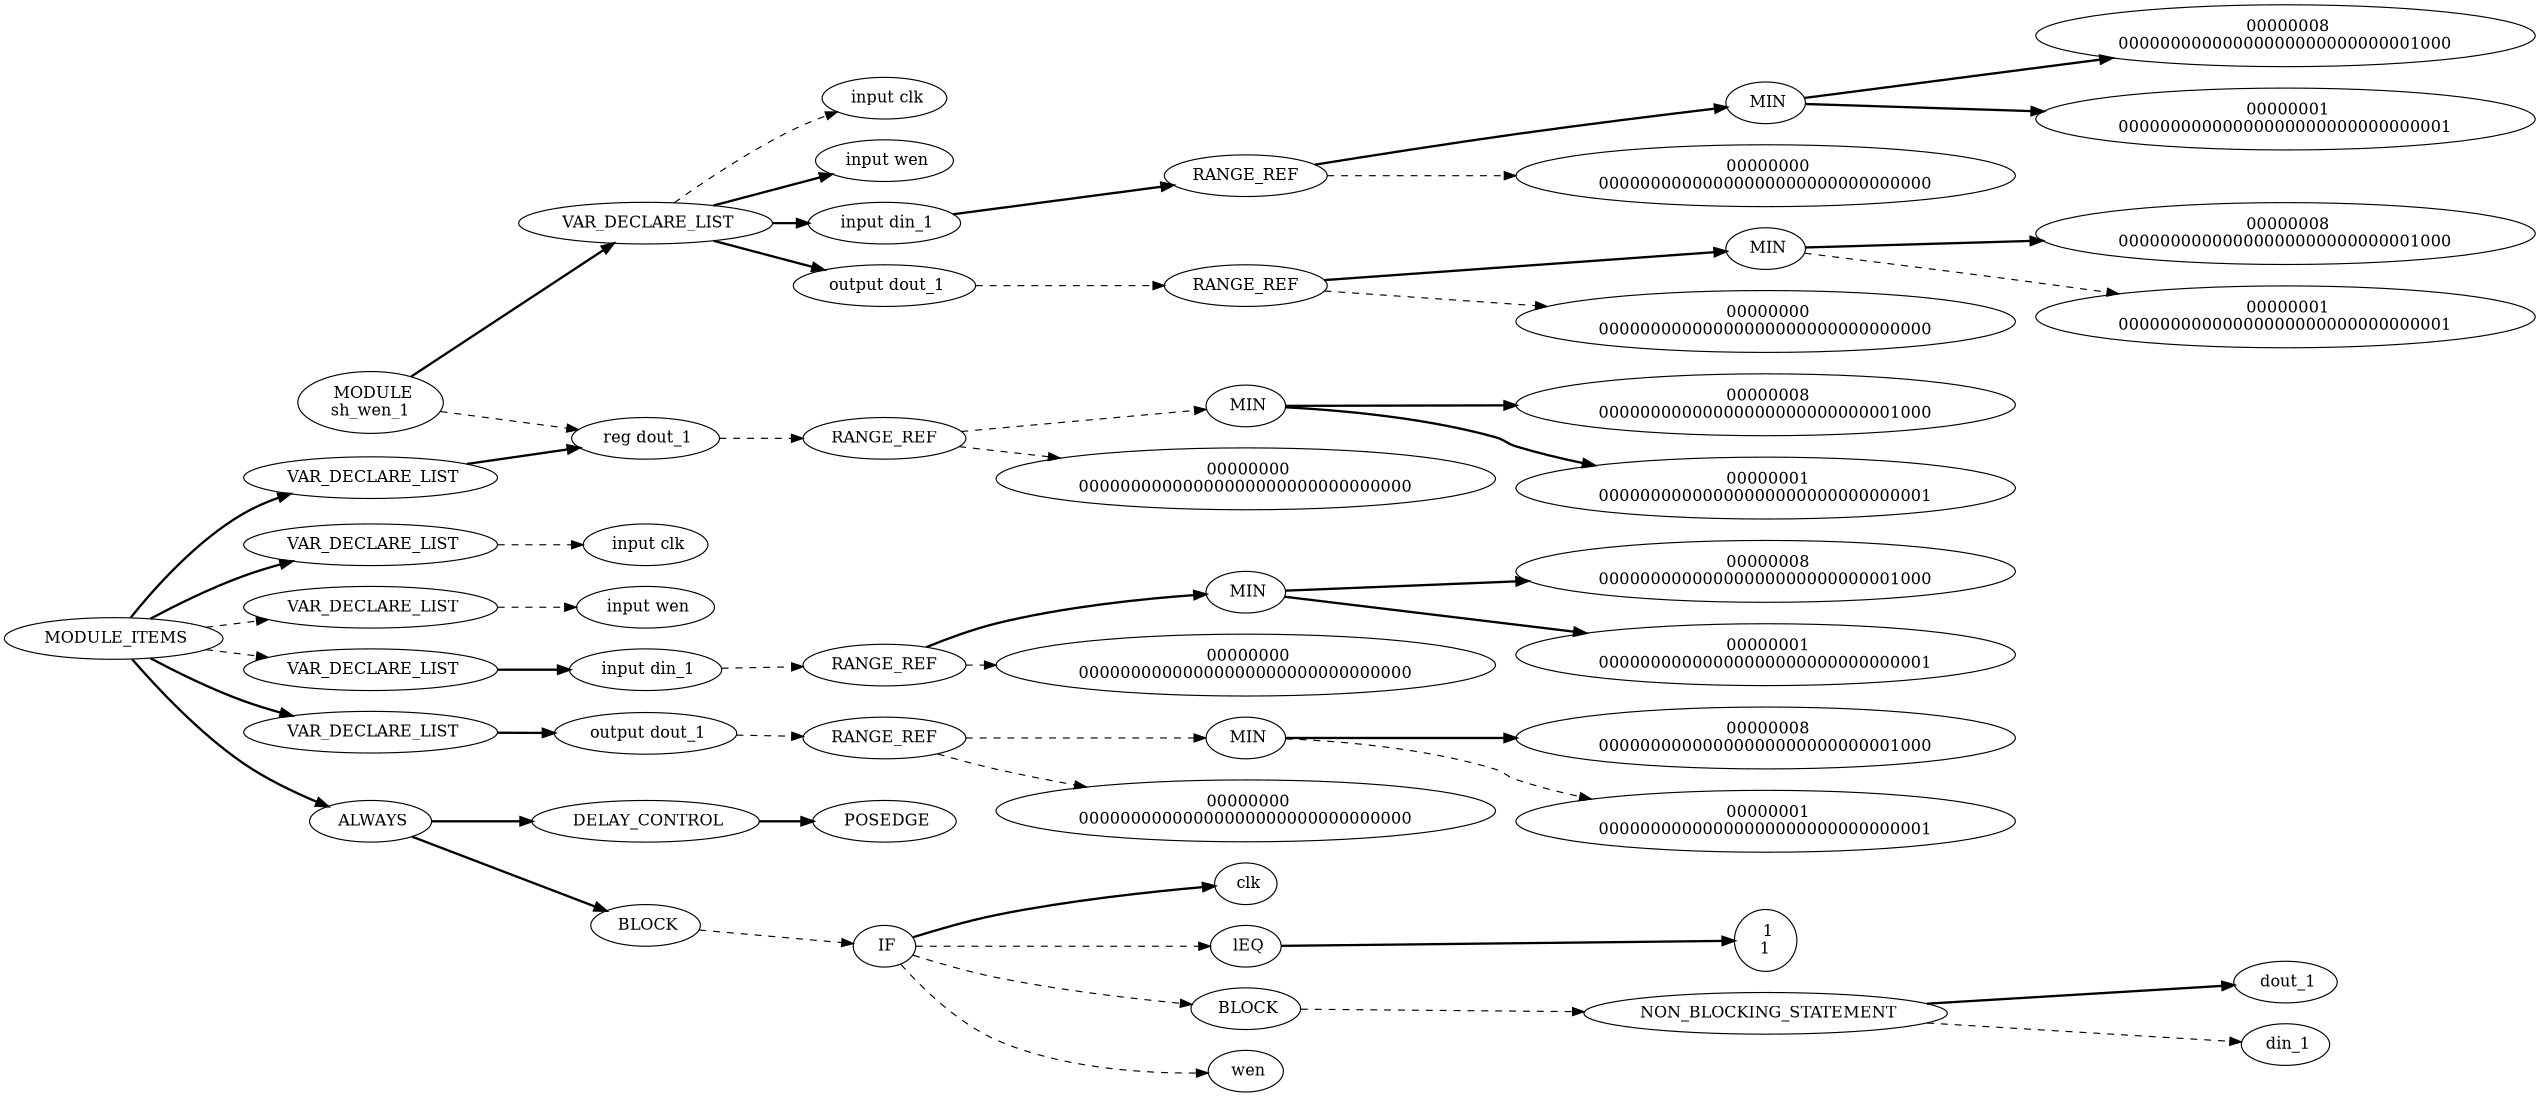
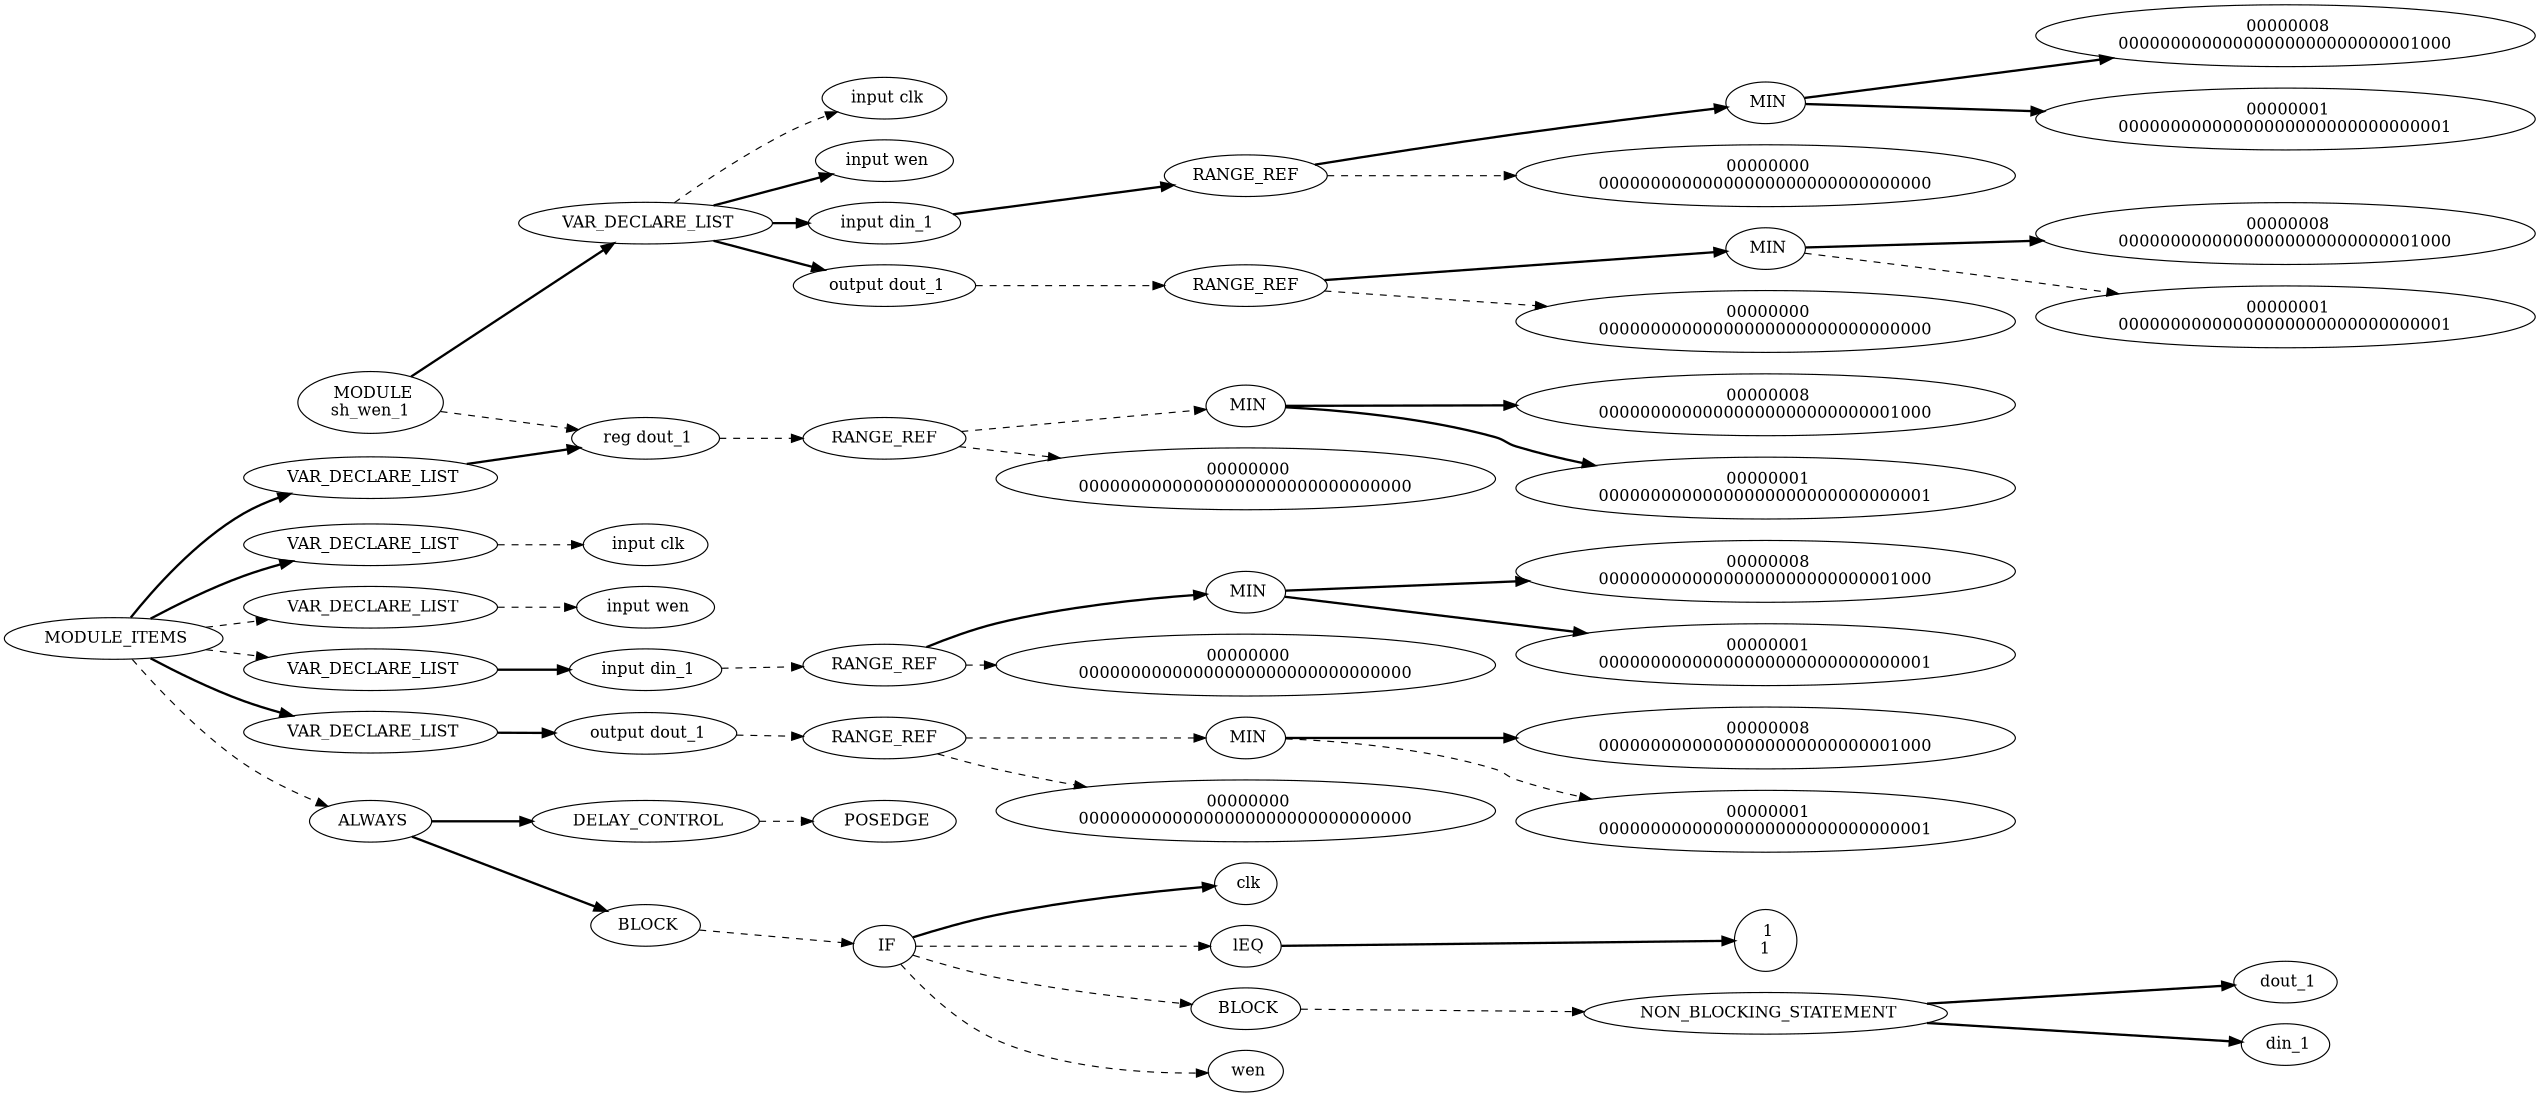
(216, 742) -> (216, 742)
(780, 821) -> (780, 821)
(2078, 1032) -> (2078, 1032)
